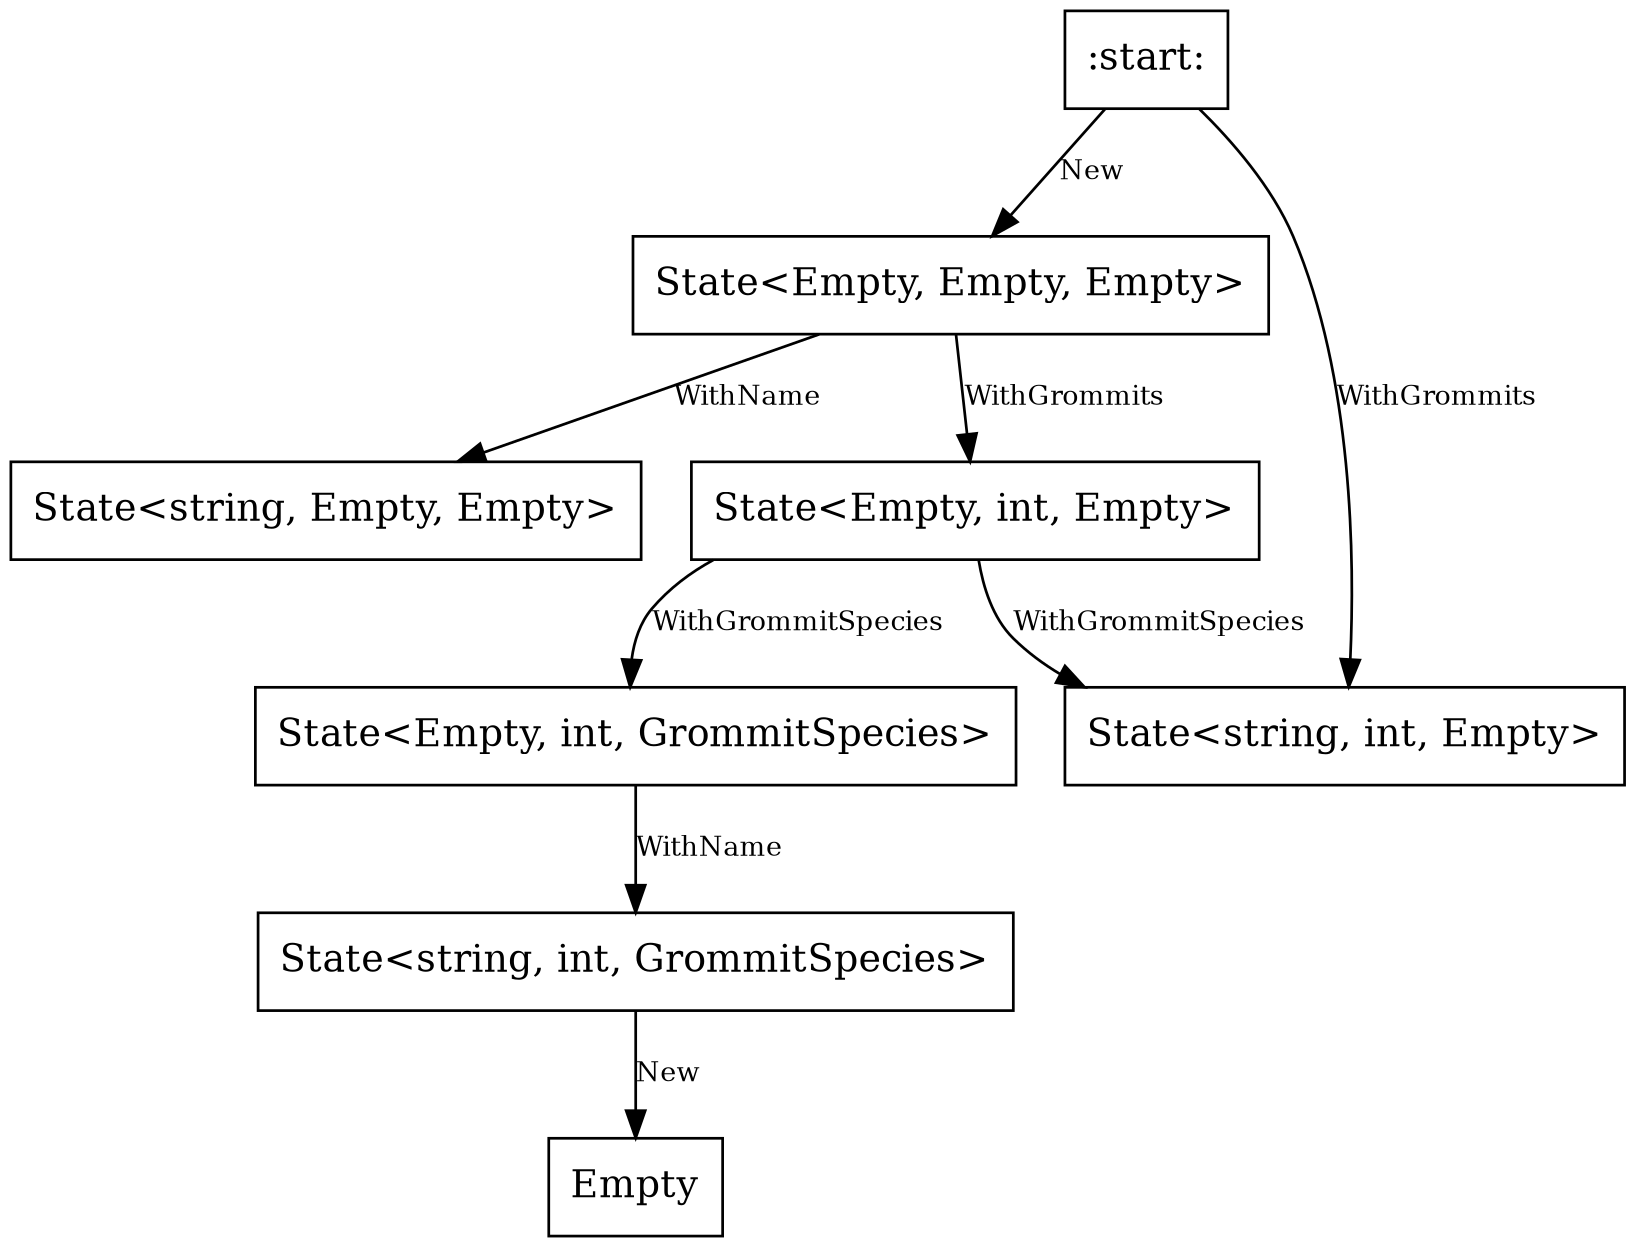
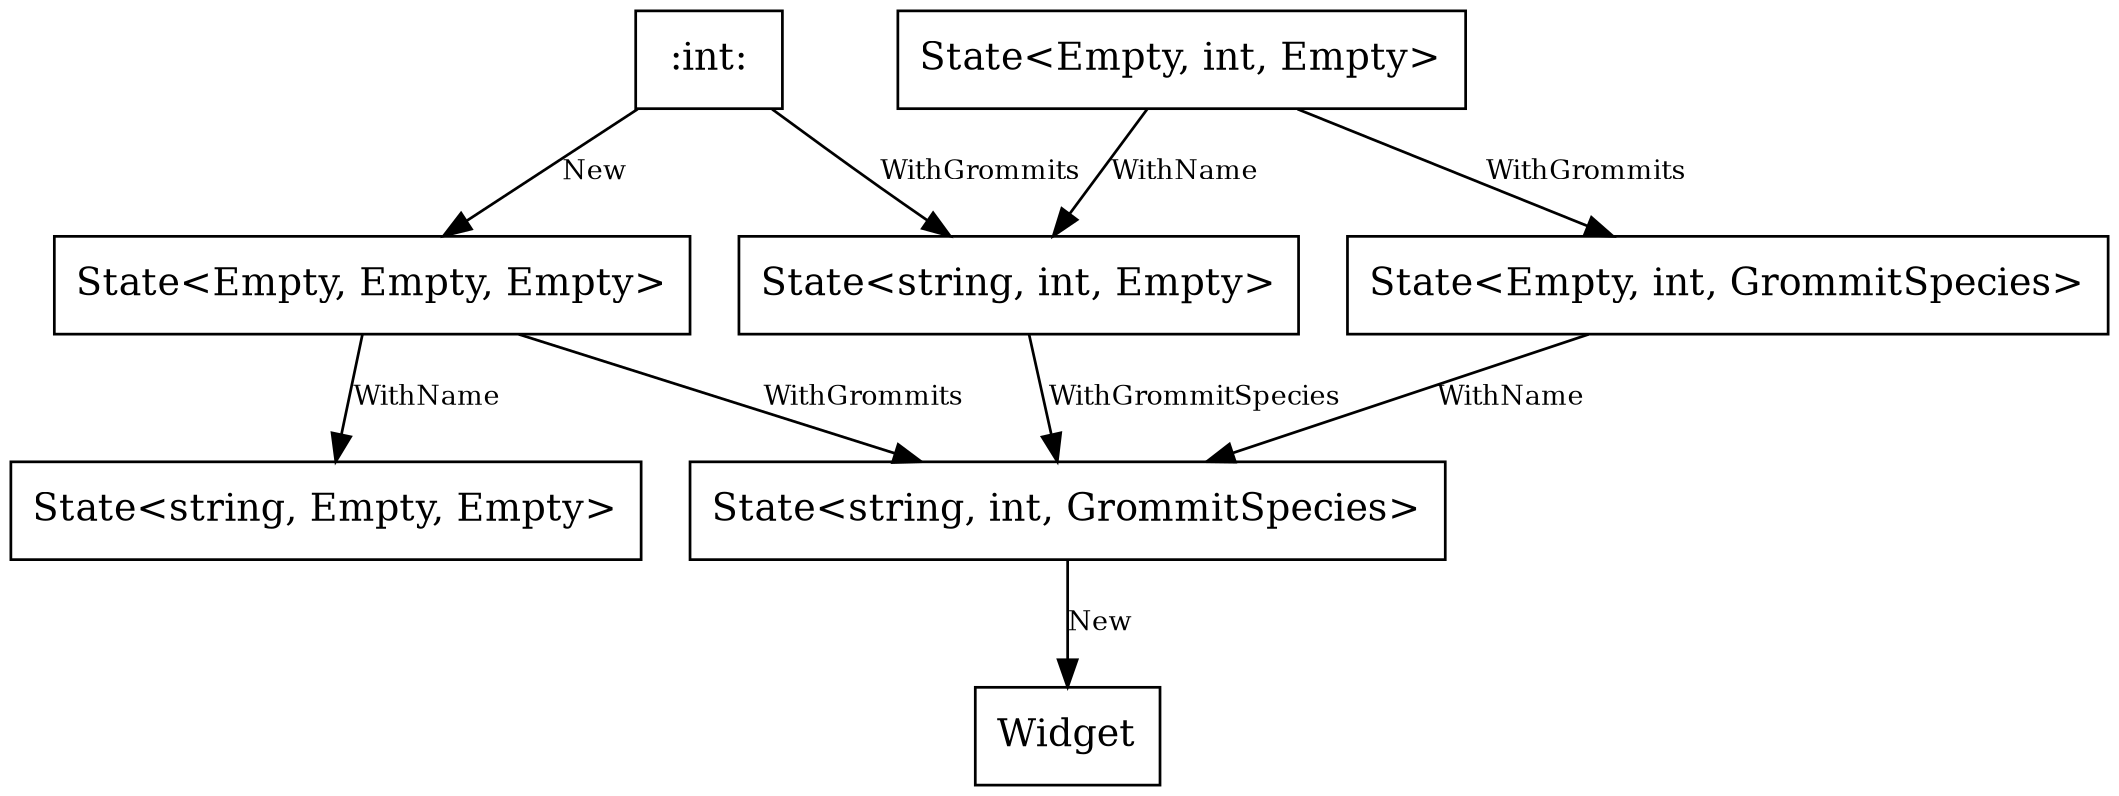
(1146, 60) -> (709, 60)
(962, 384) -> (707, 394)
none -> (1040, 384)
(799, 623) -> (1587, 173)
(1160, 623) -> (1186, 173)
(636, 1187) -> (1068, 736)
